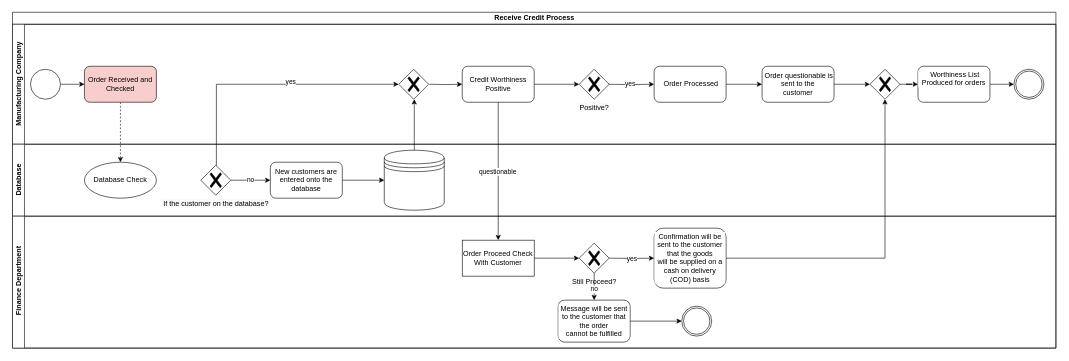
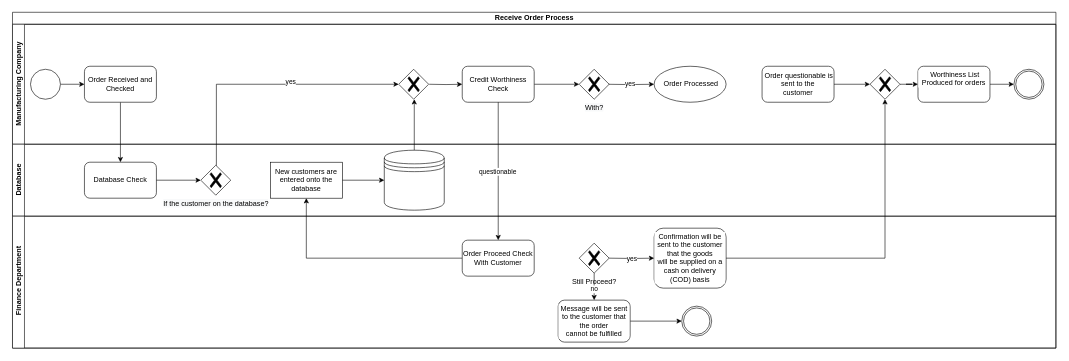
(535, 18) -> (535, 18)
(120, 84) -> (120, 84)
(498, 84) -> (498, 84)
(690, 84) -> (690, 84)
(756, 84) -> none
(595, 108) -> (595, 108)
(120, 129) -> (120, 129)
(120, 180) -> (120, 180)
none -> (195, 180)
(250, 180) -> none
(306, 180) -> (306, 180)
(498, 258) -> (498, 258)
(573, 258) -> (306, 258)
